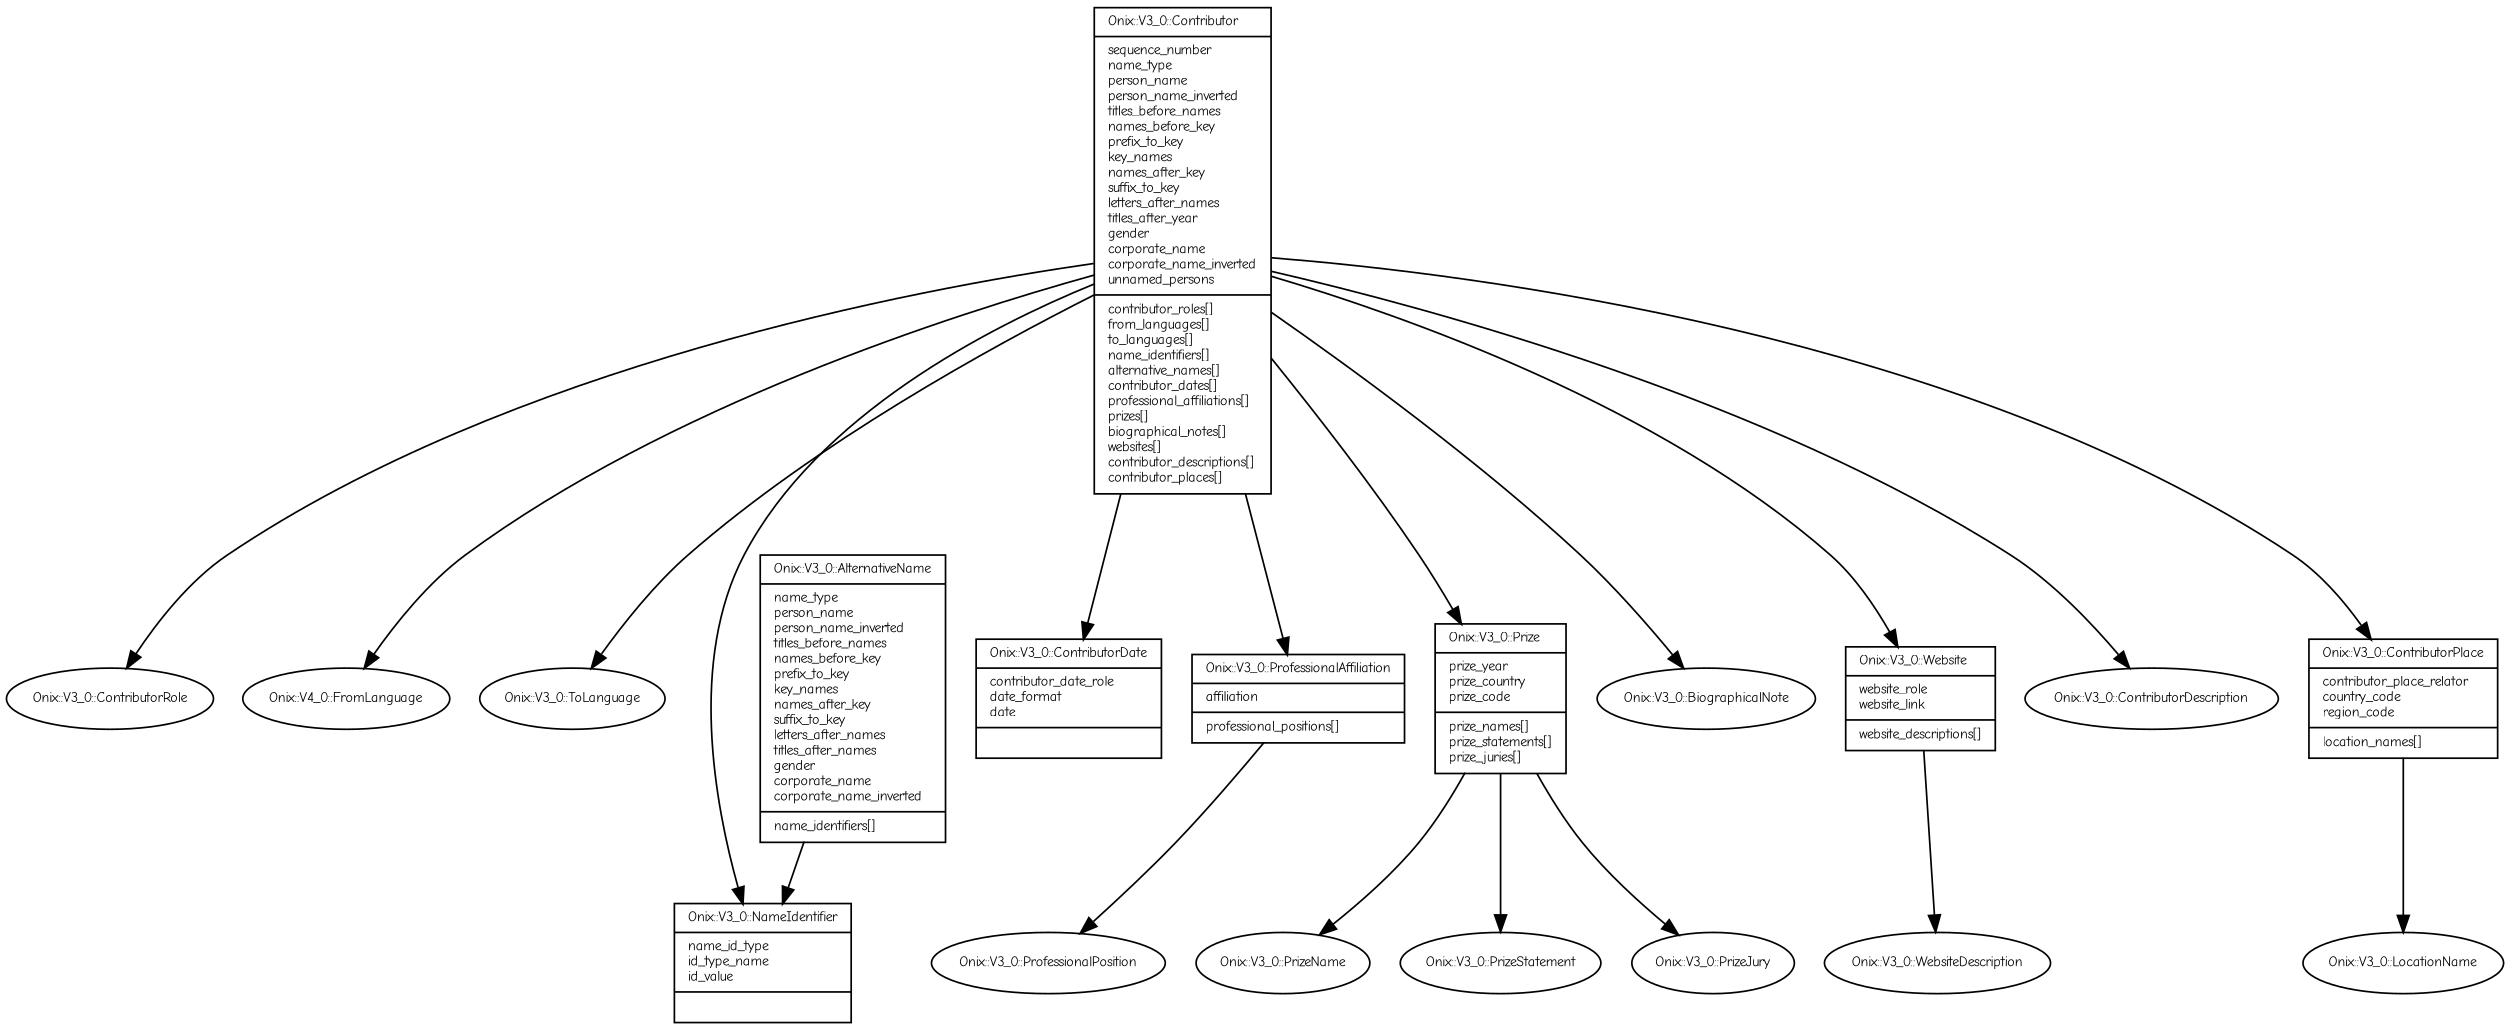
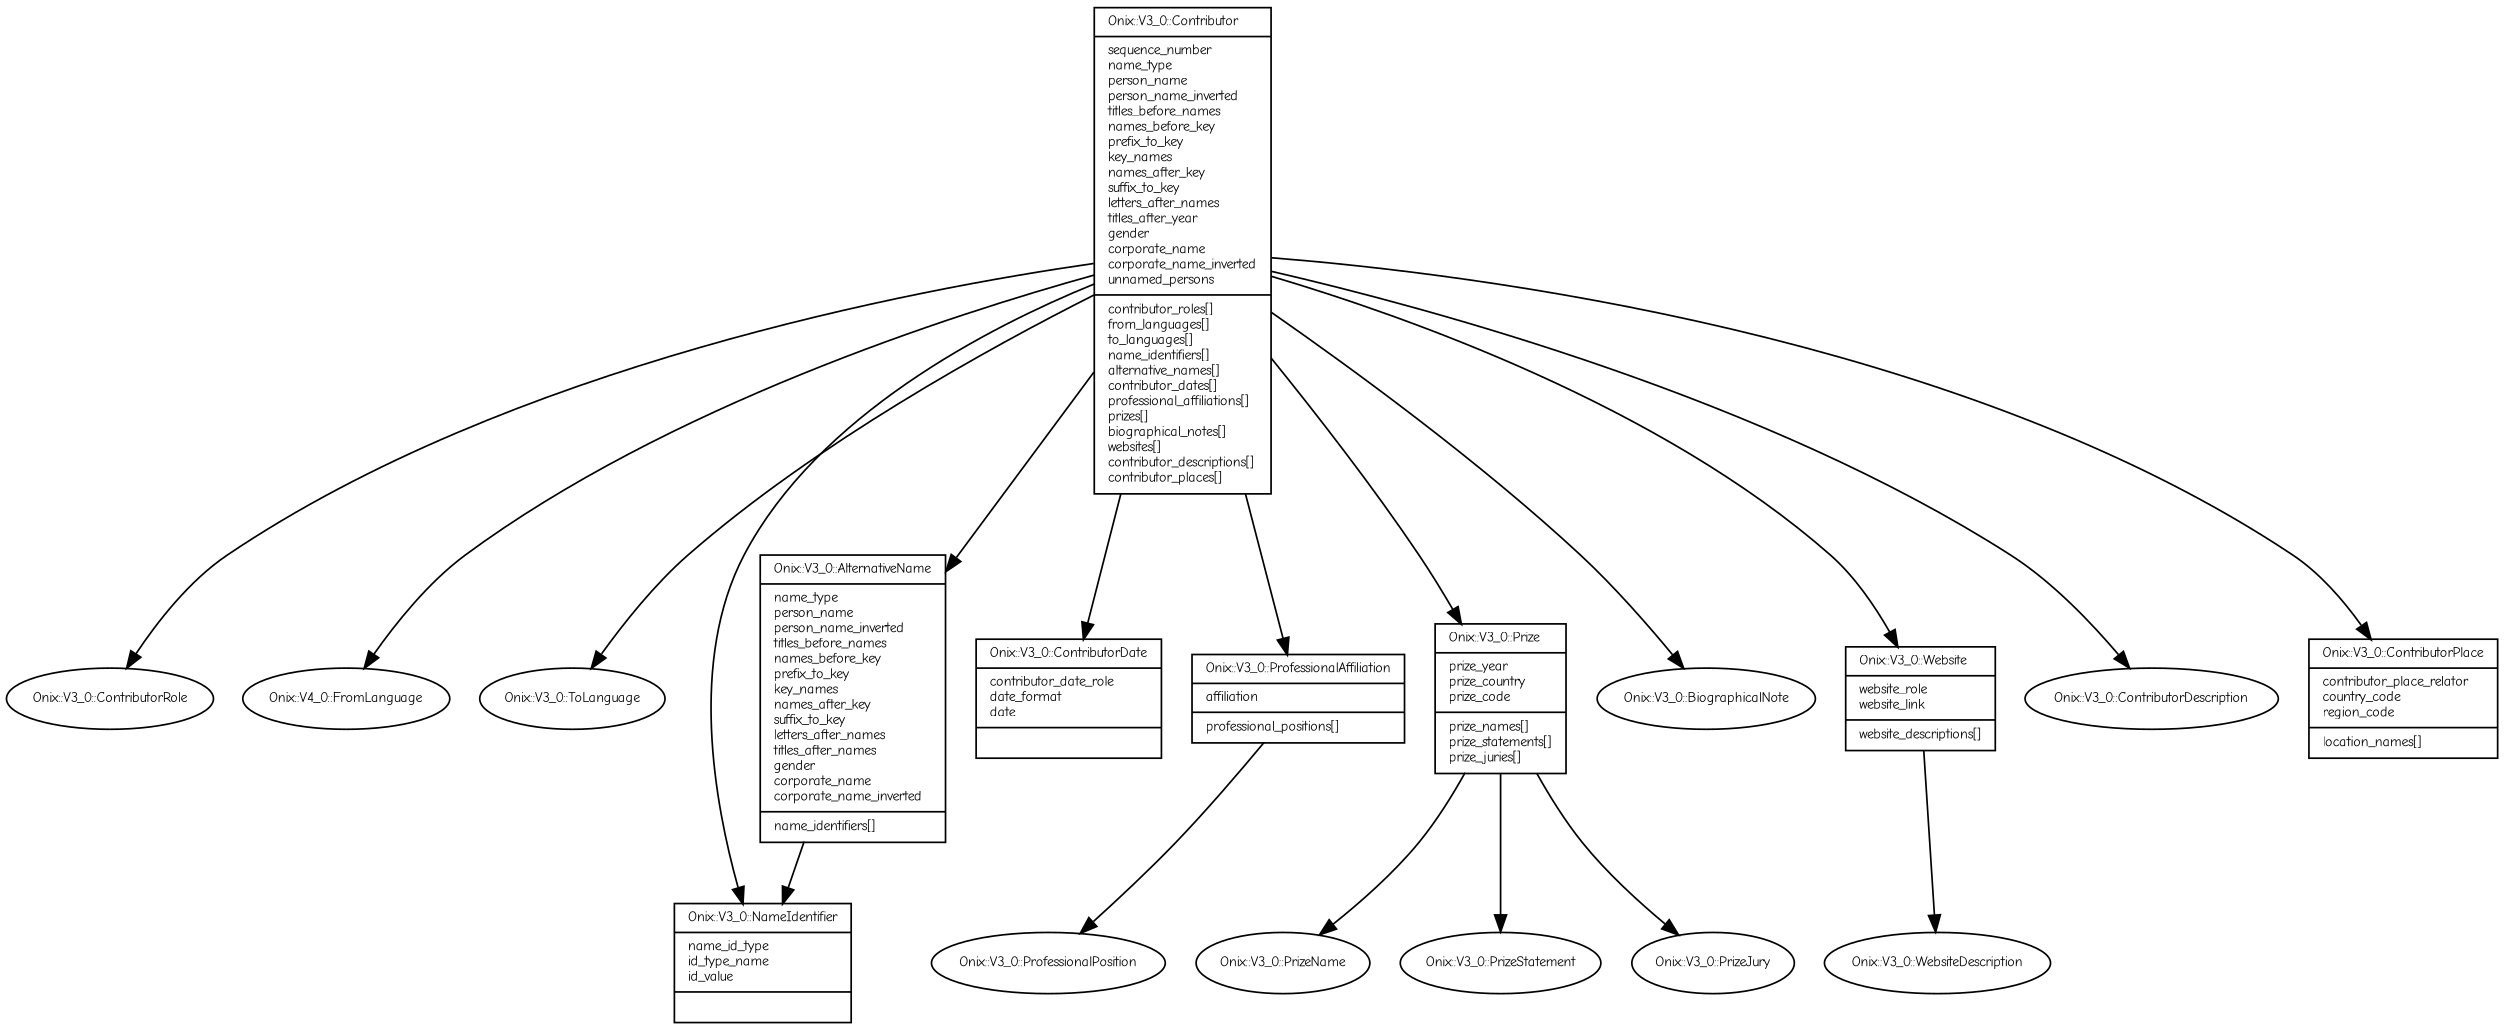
none -> (1025, 465)
(2403, 963) -> none
